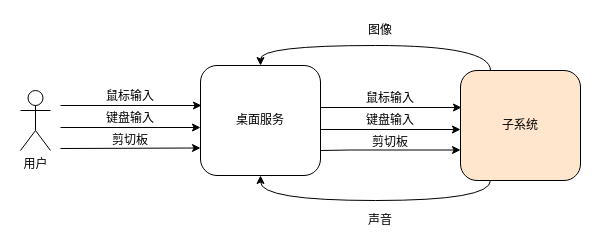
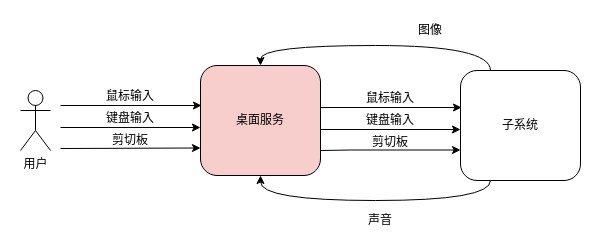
(381, 31) -> (431, 31)
(261, 121) -> (261, 121)
(521, 126) -> (521, 126)
